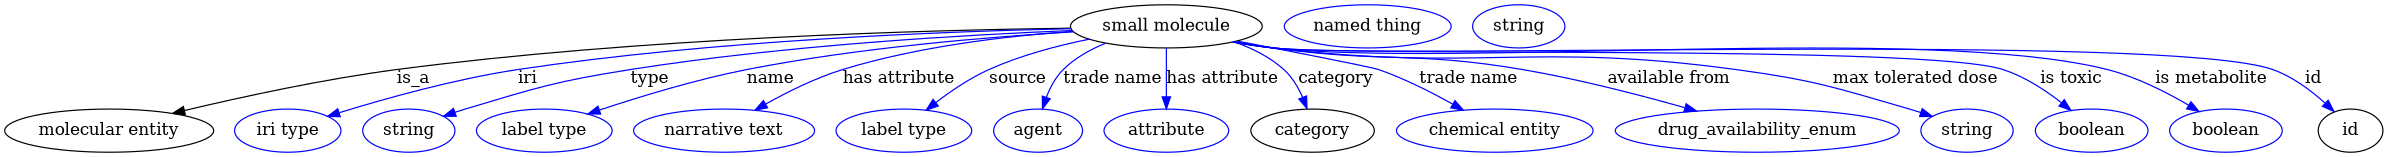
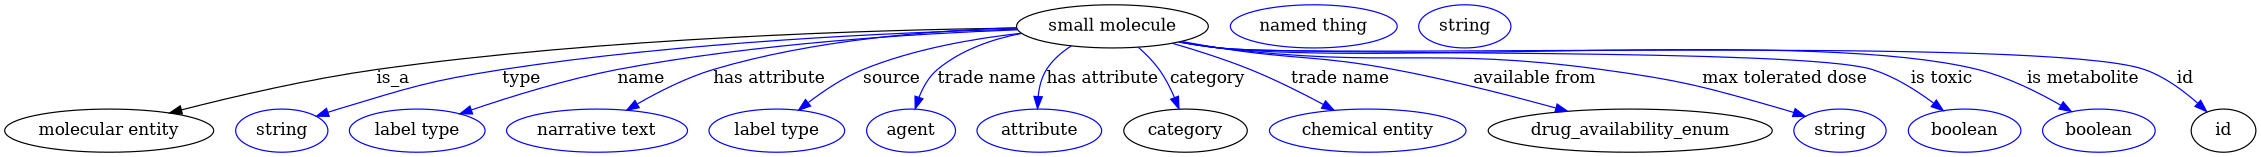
(288, 131) -> none
(1757, 131) -> (1630, 131)
